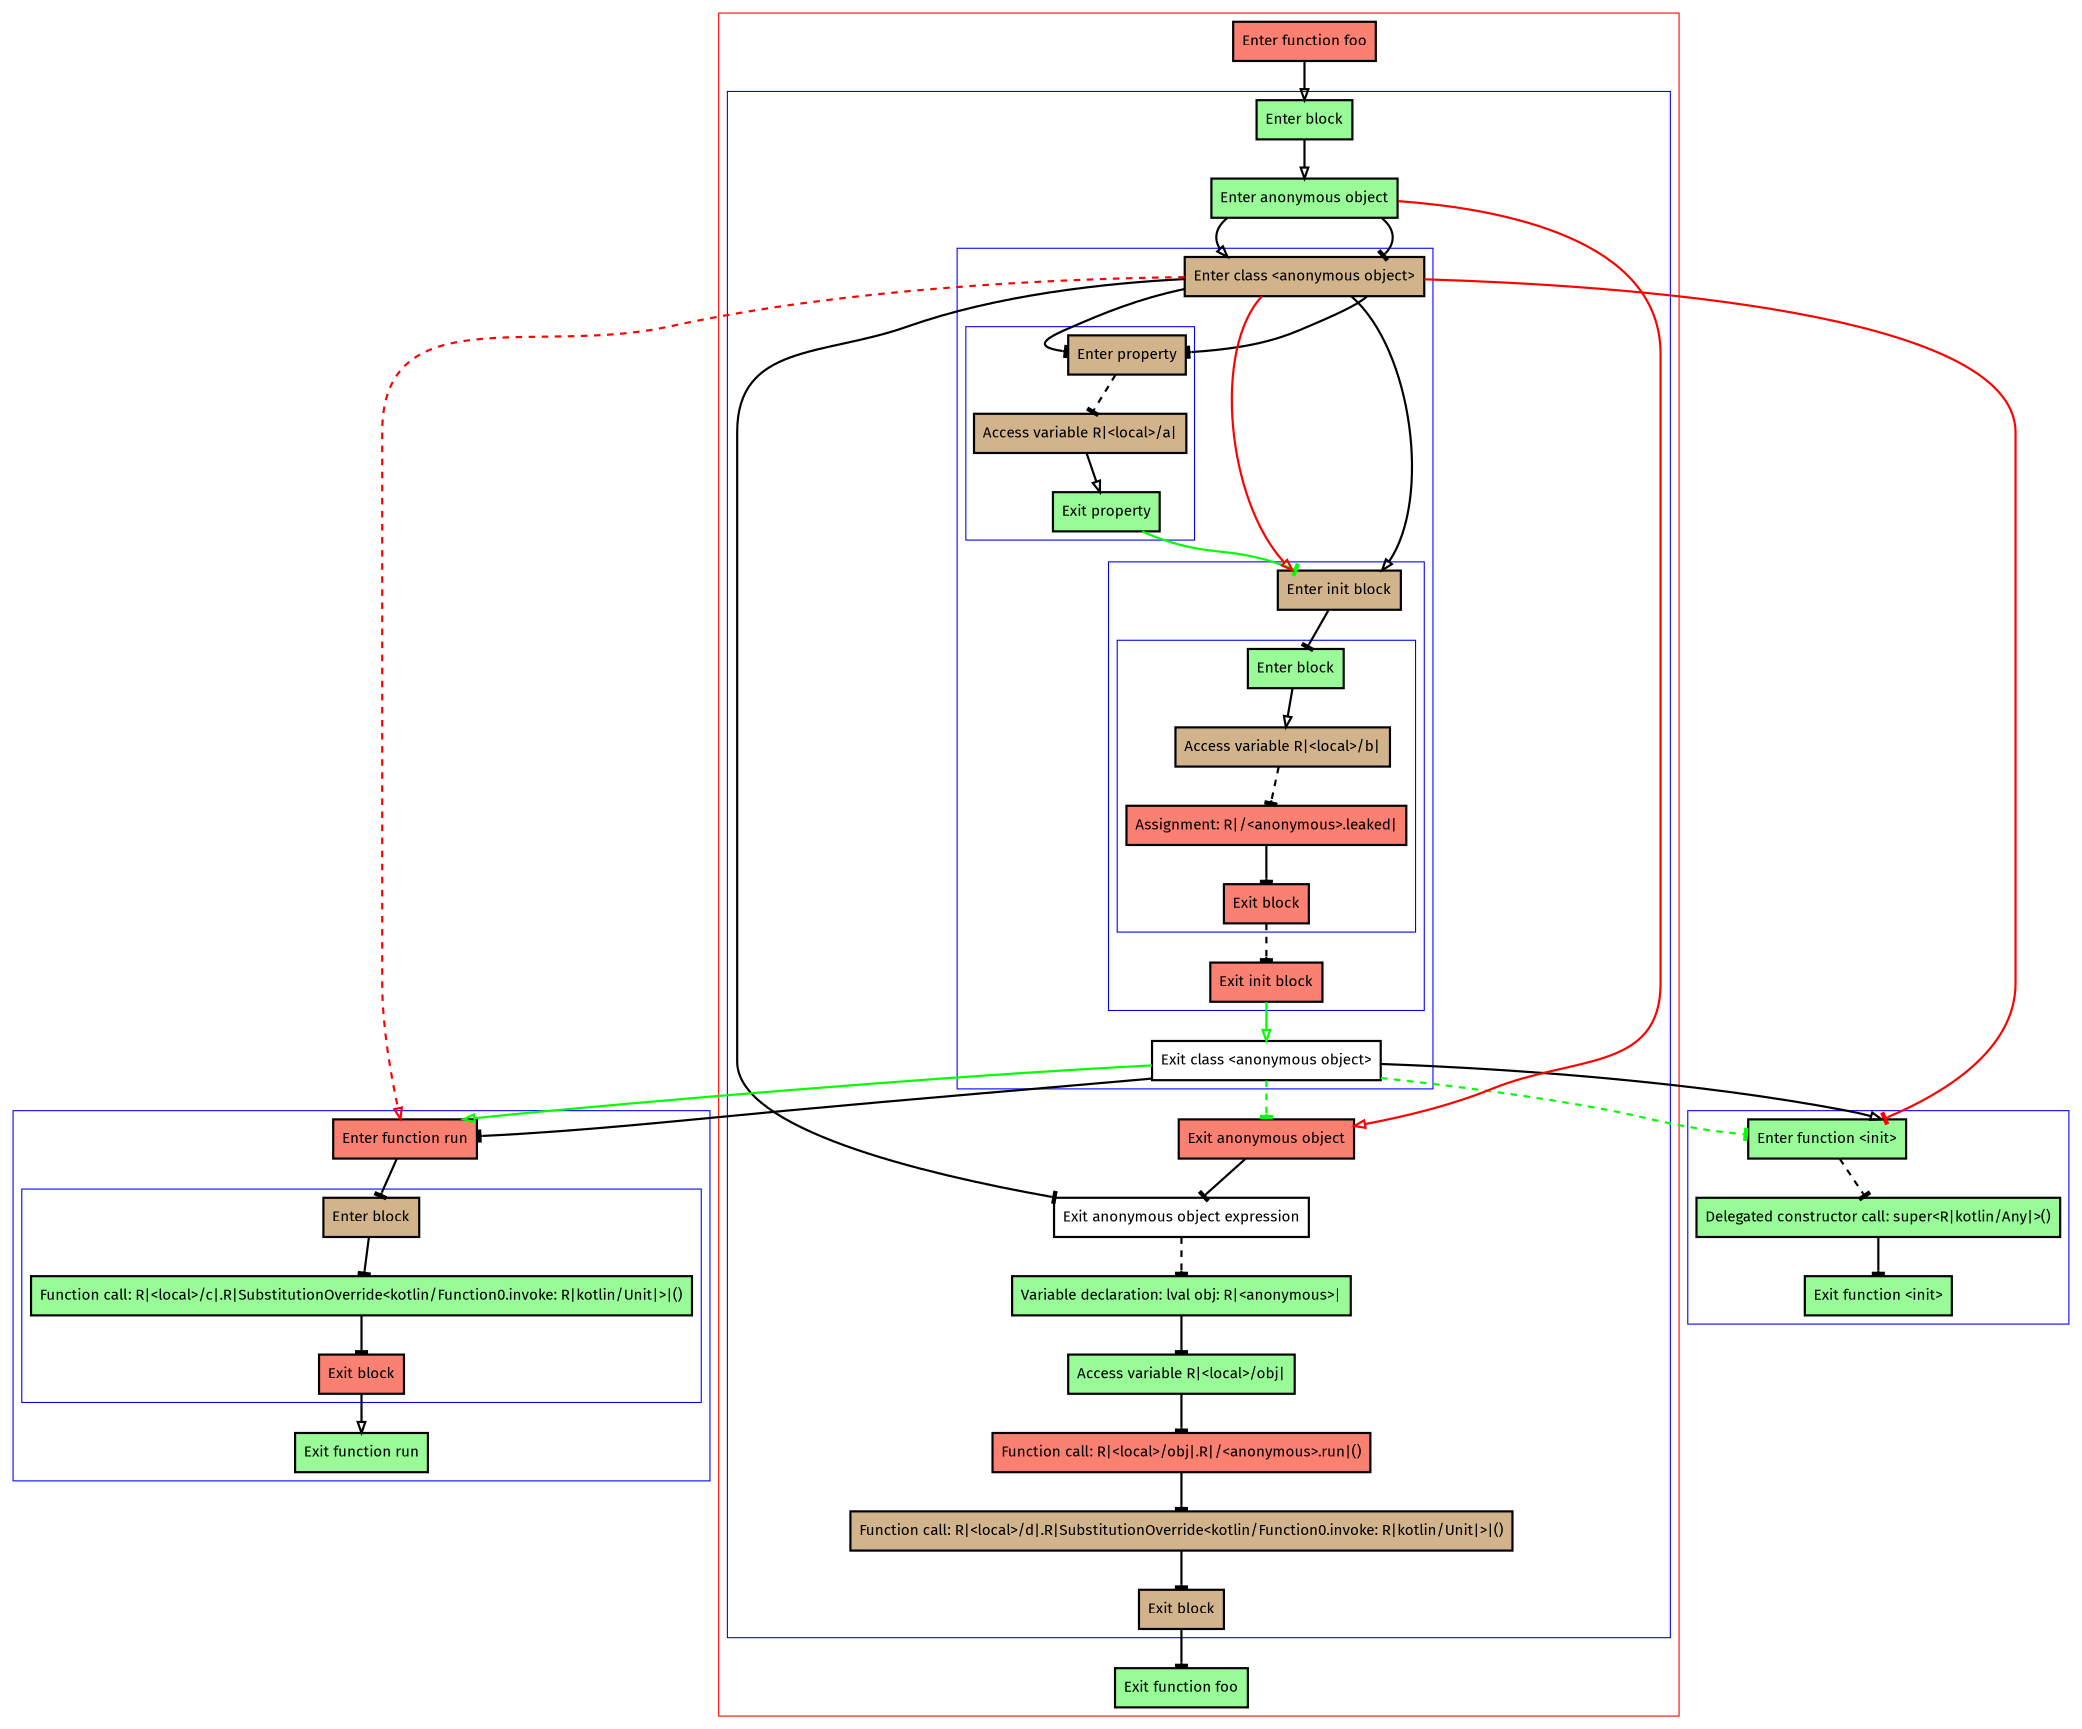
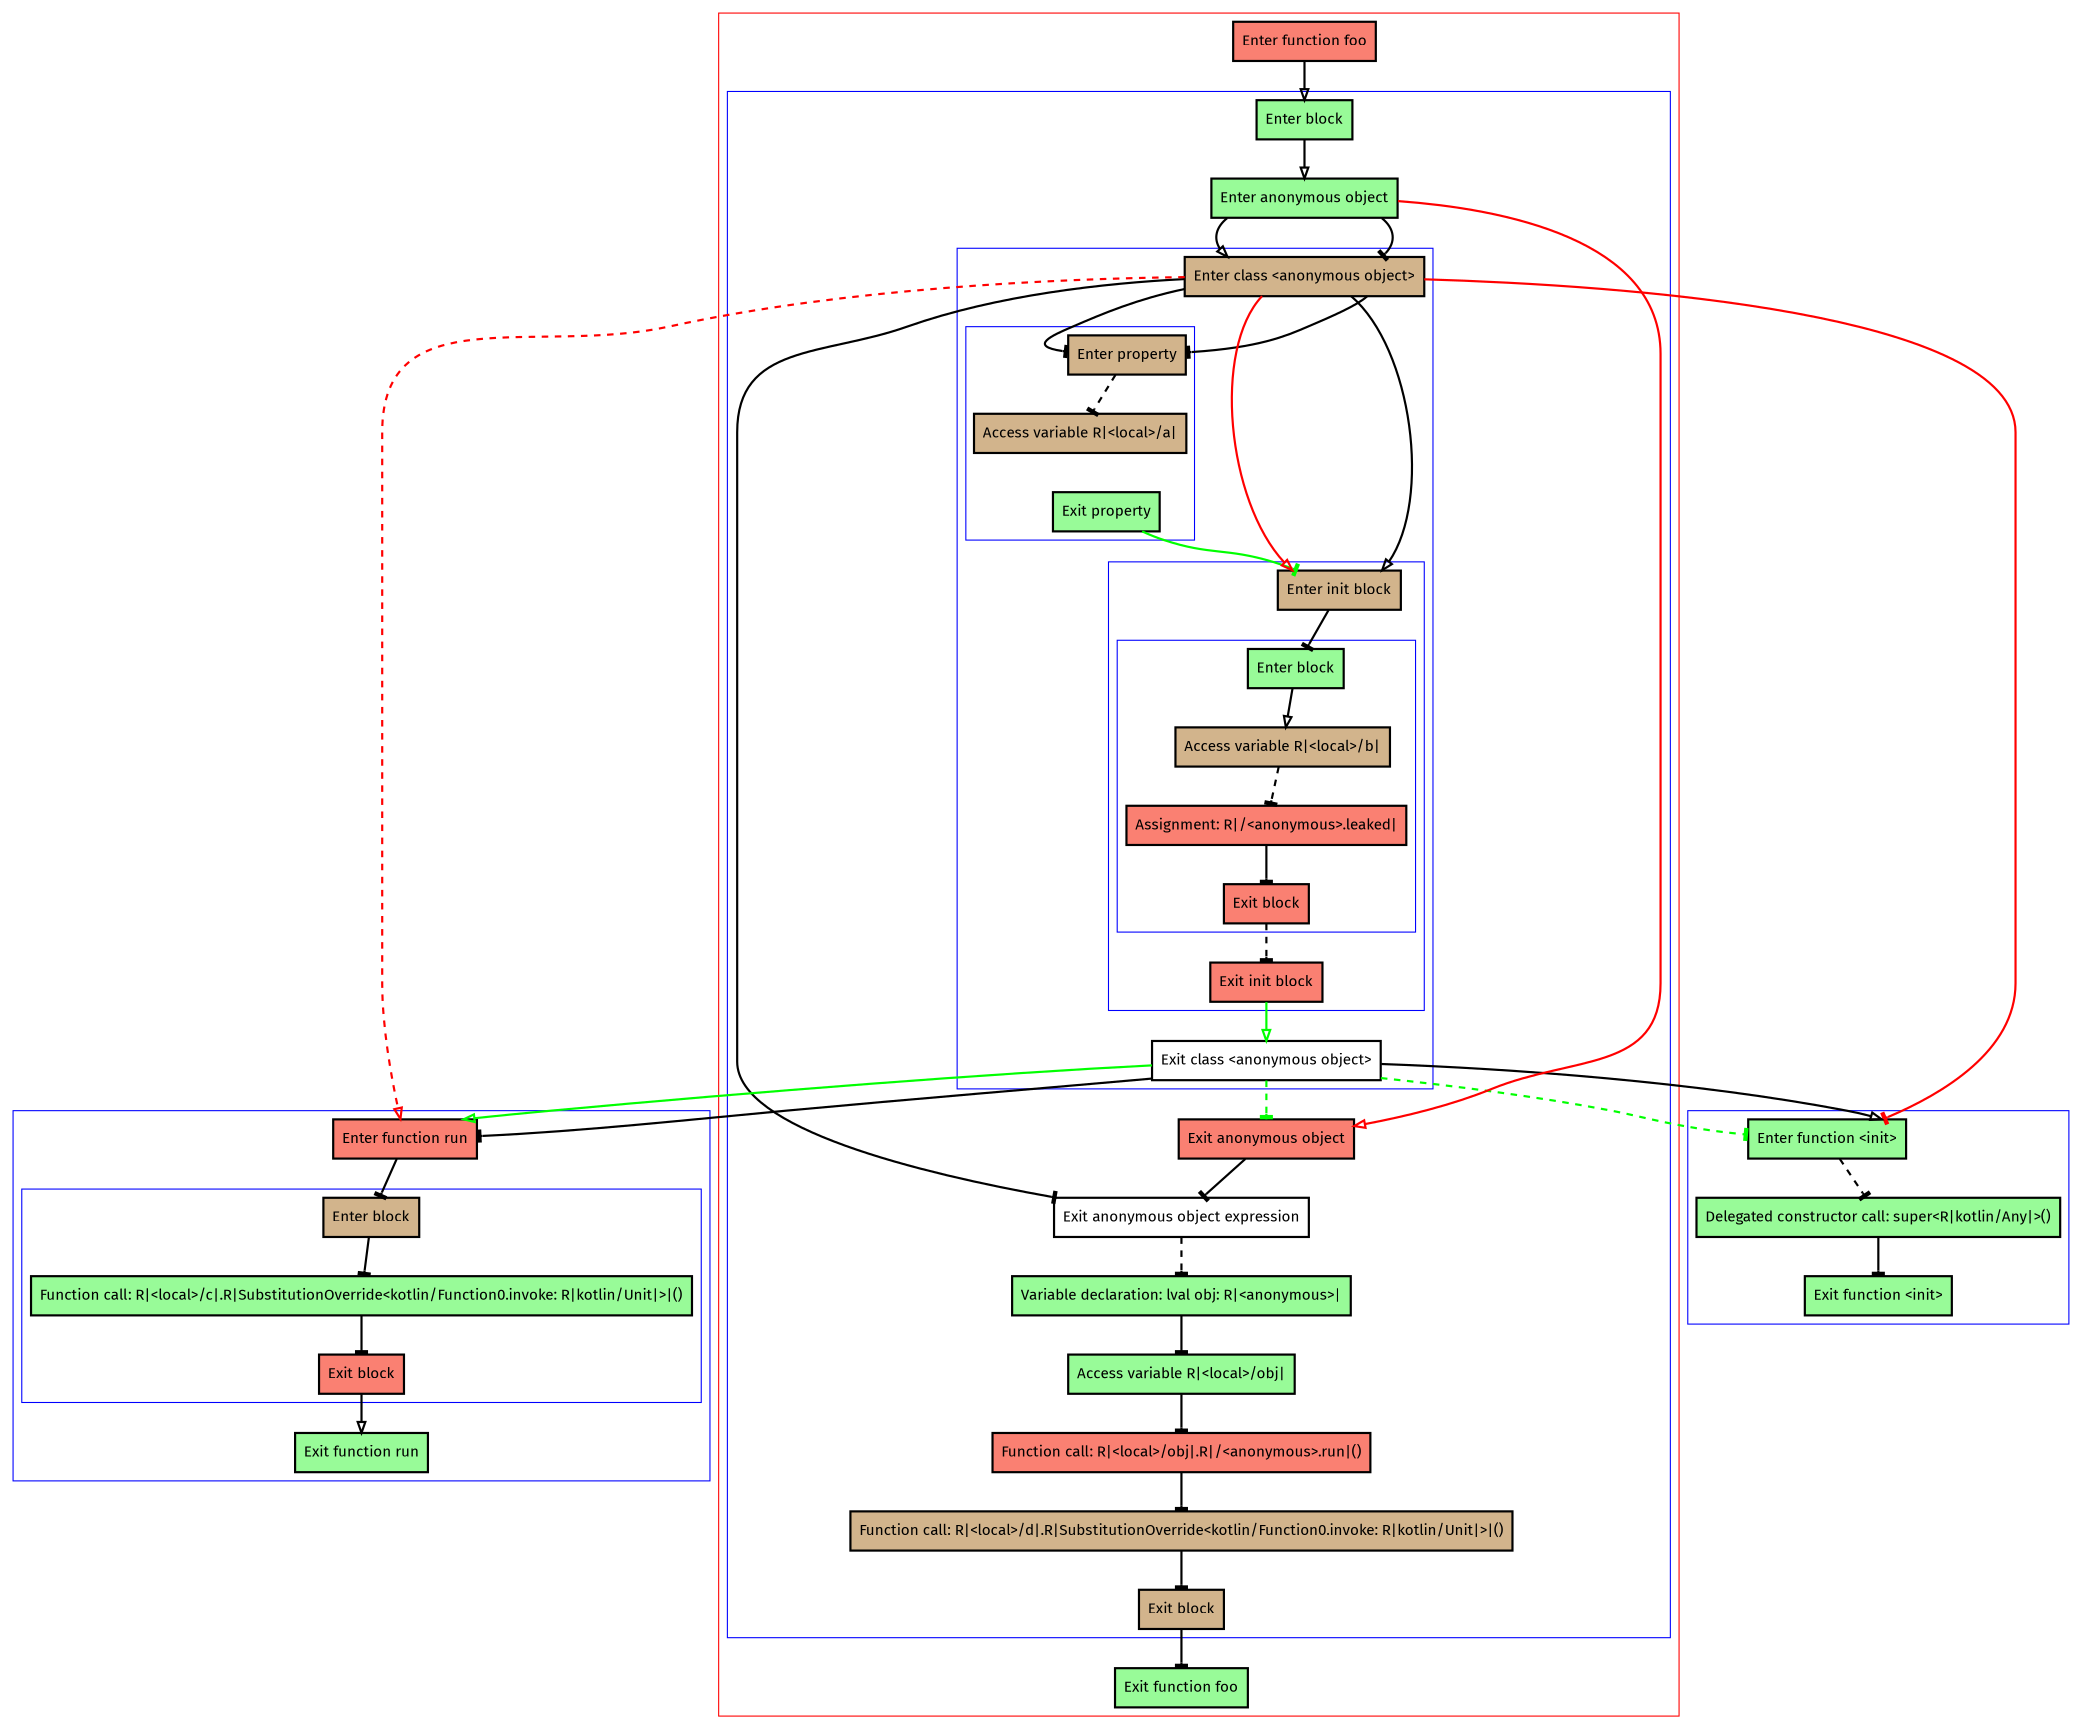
(1091, 467) -> none
